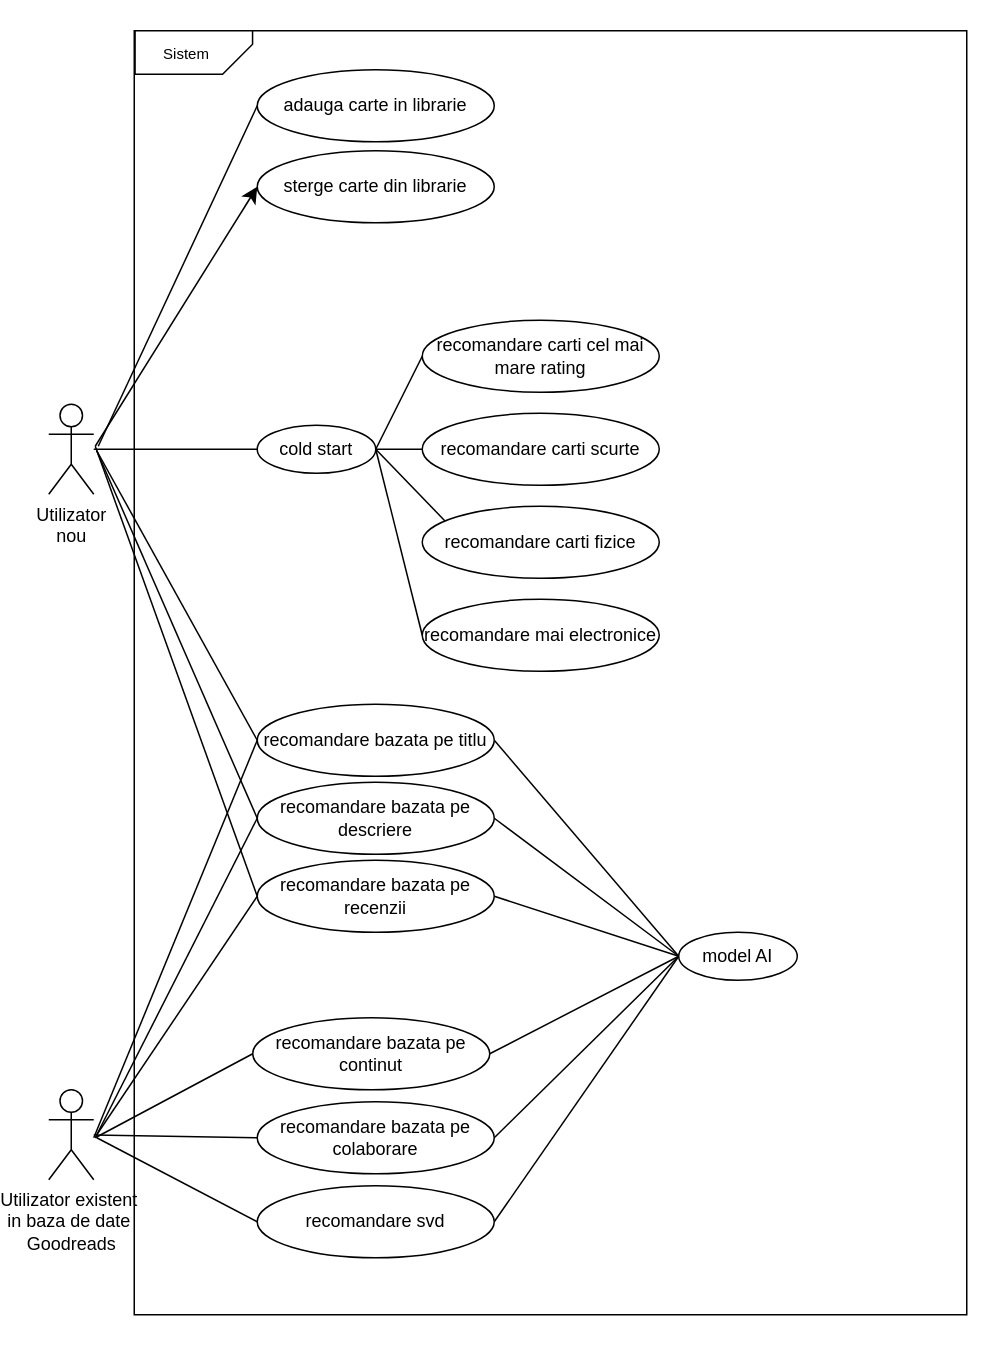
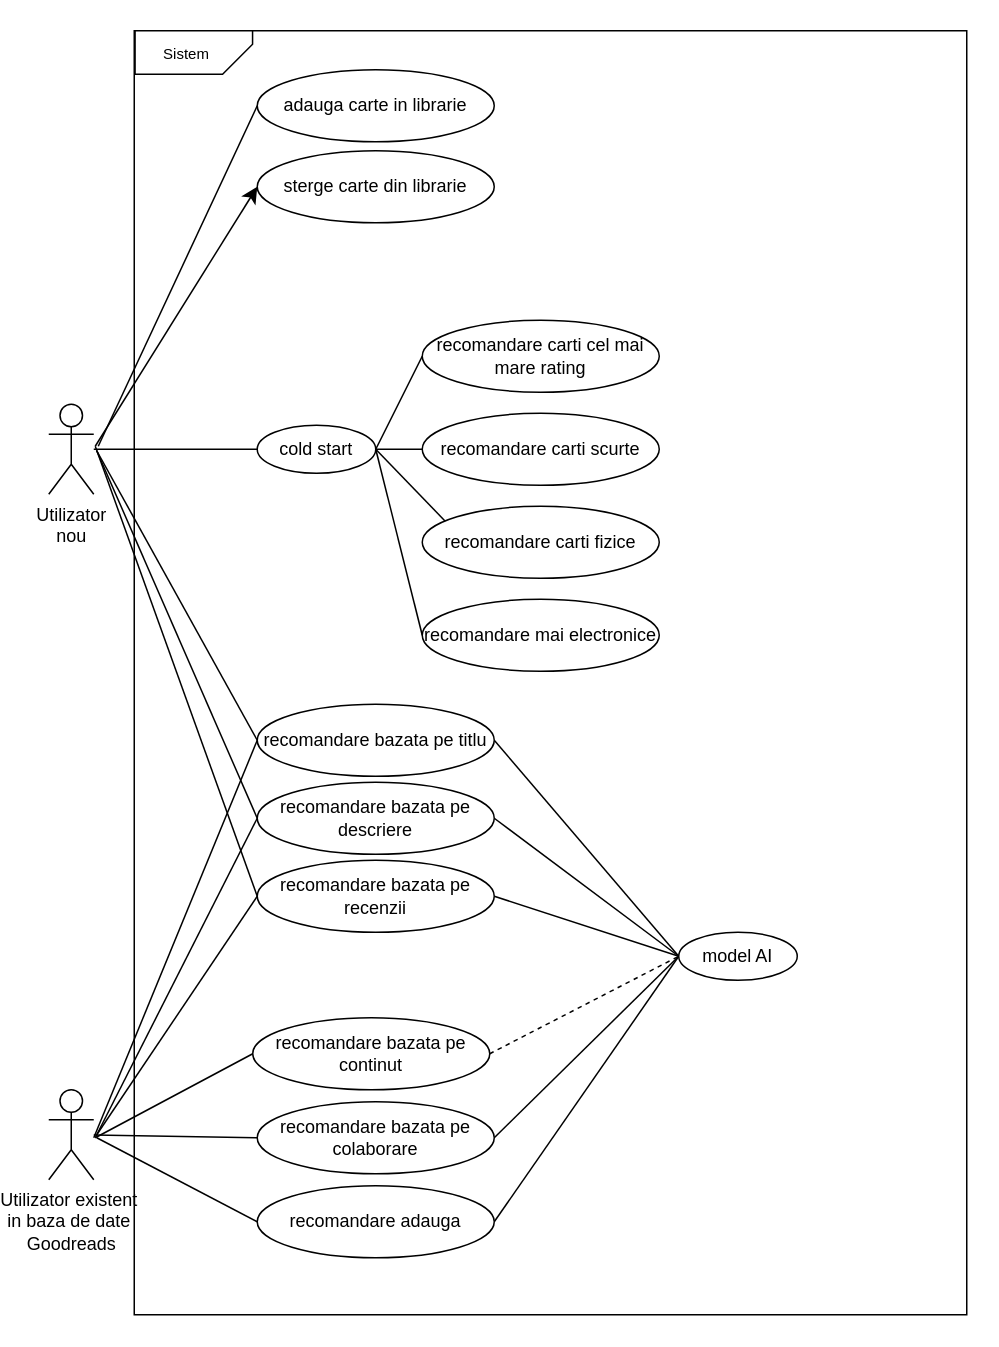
(582, 1006) -> (582, 1006)
(376, 1222) -> (376, 1222)
